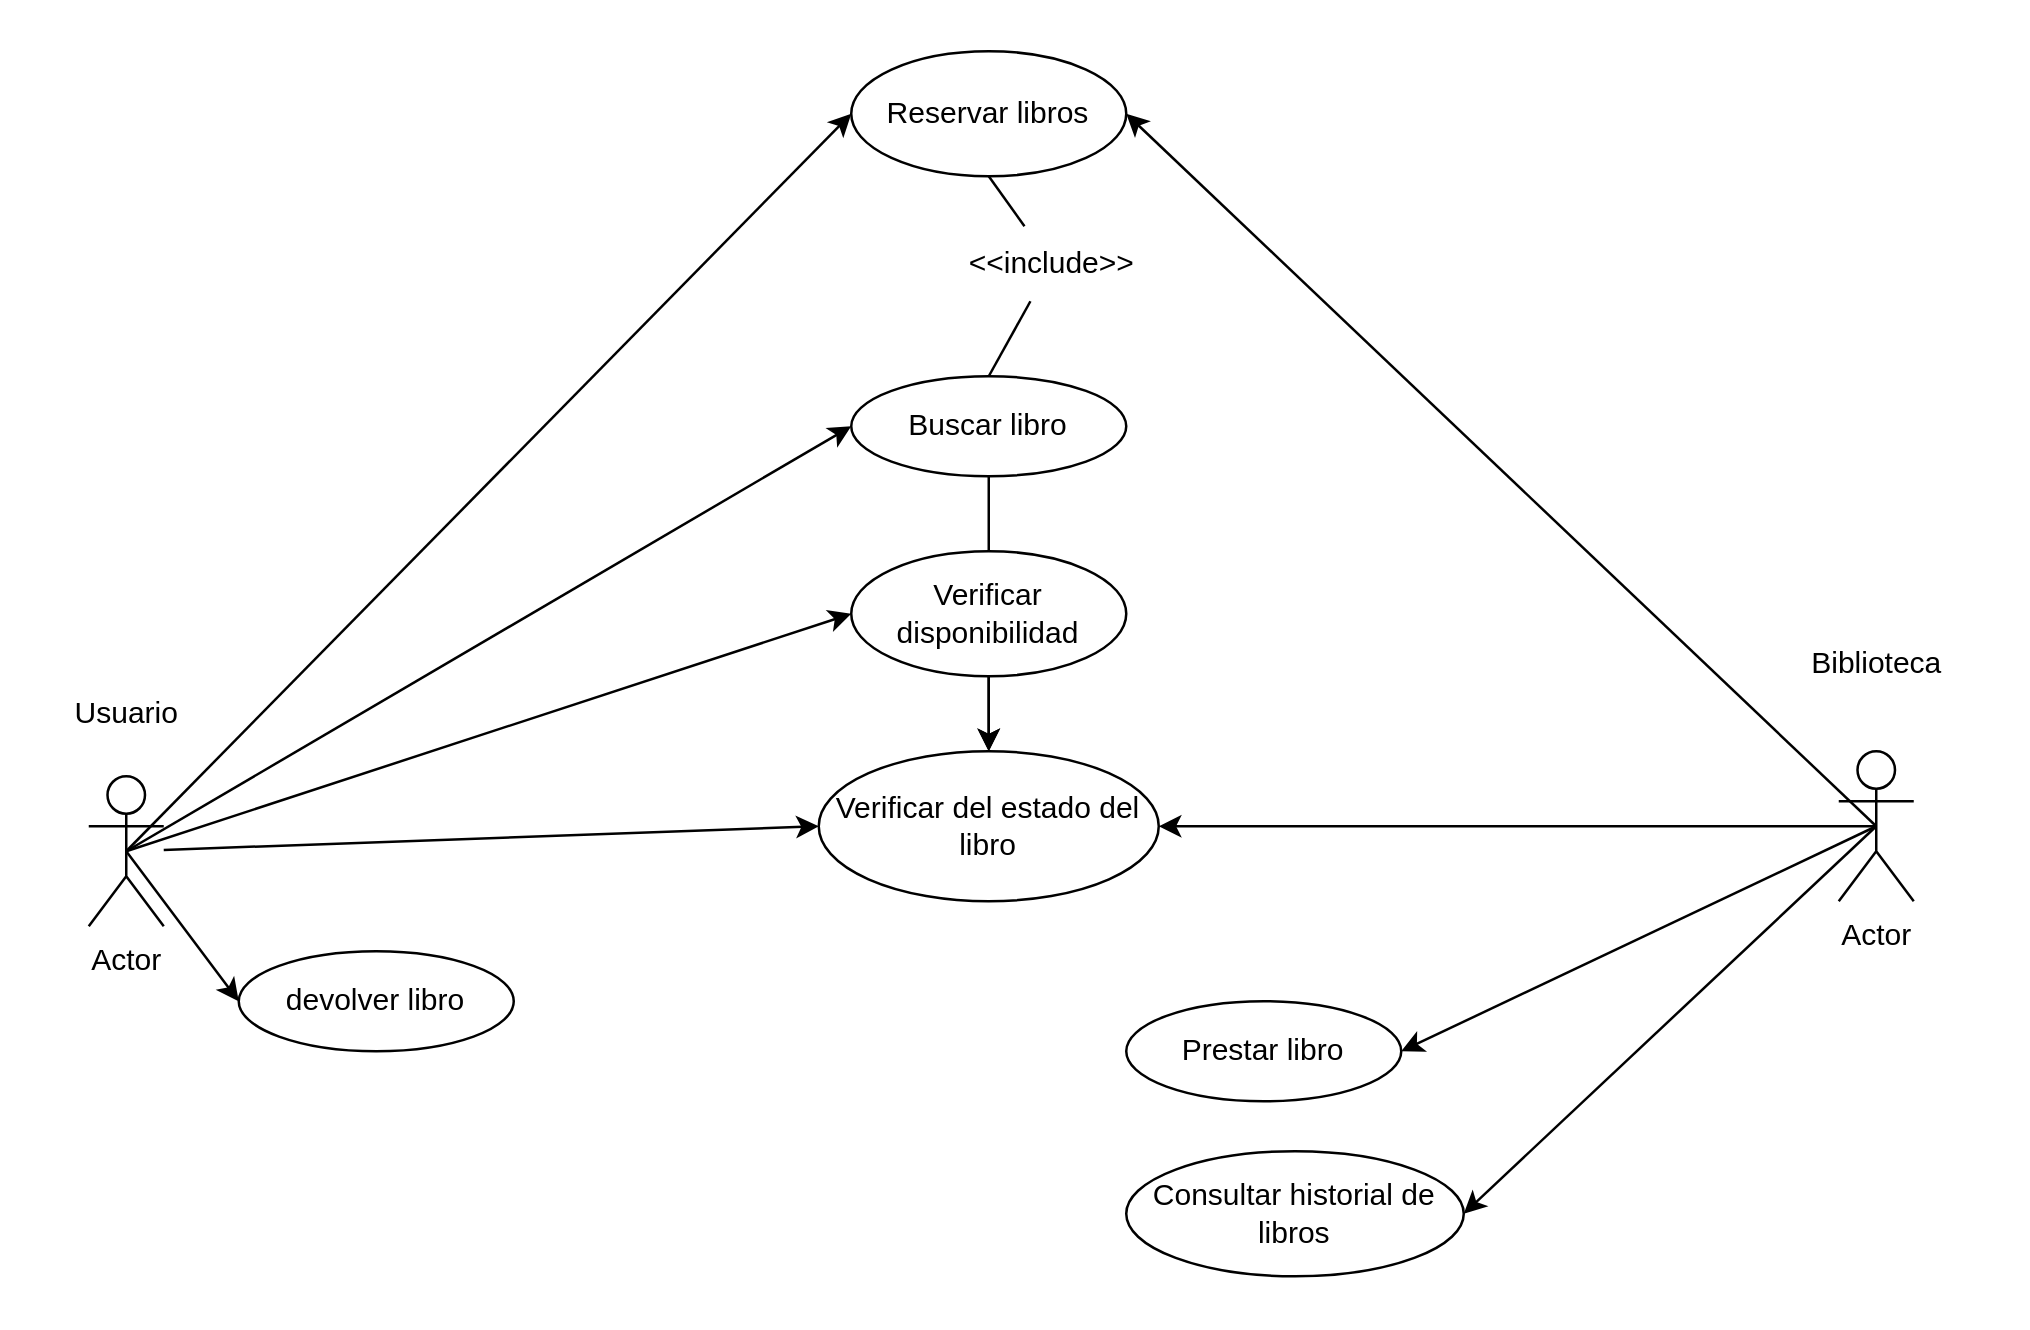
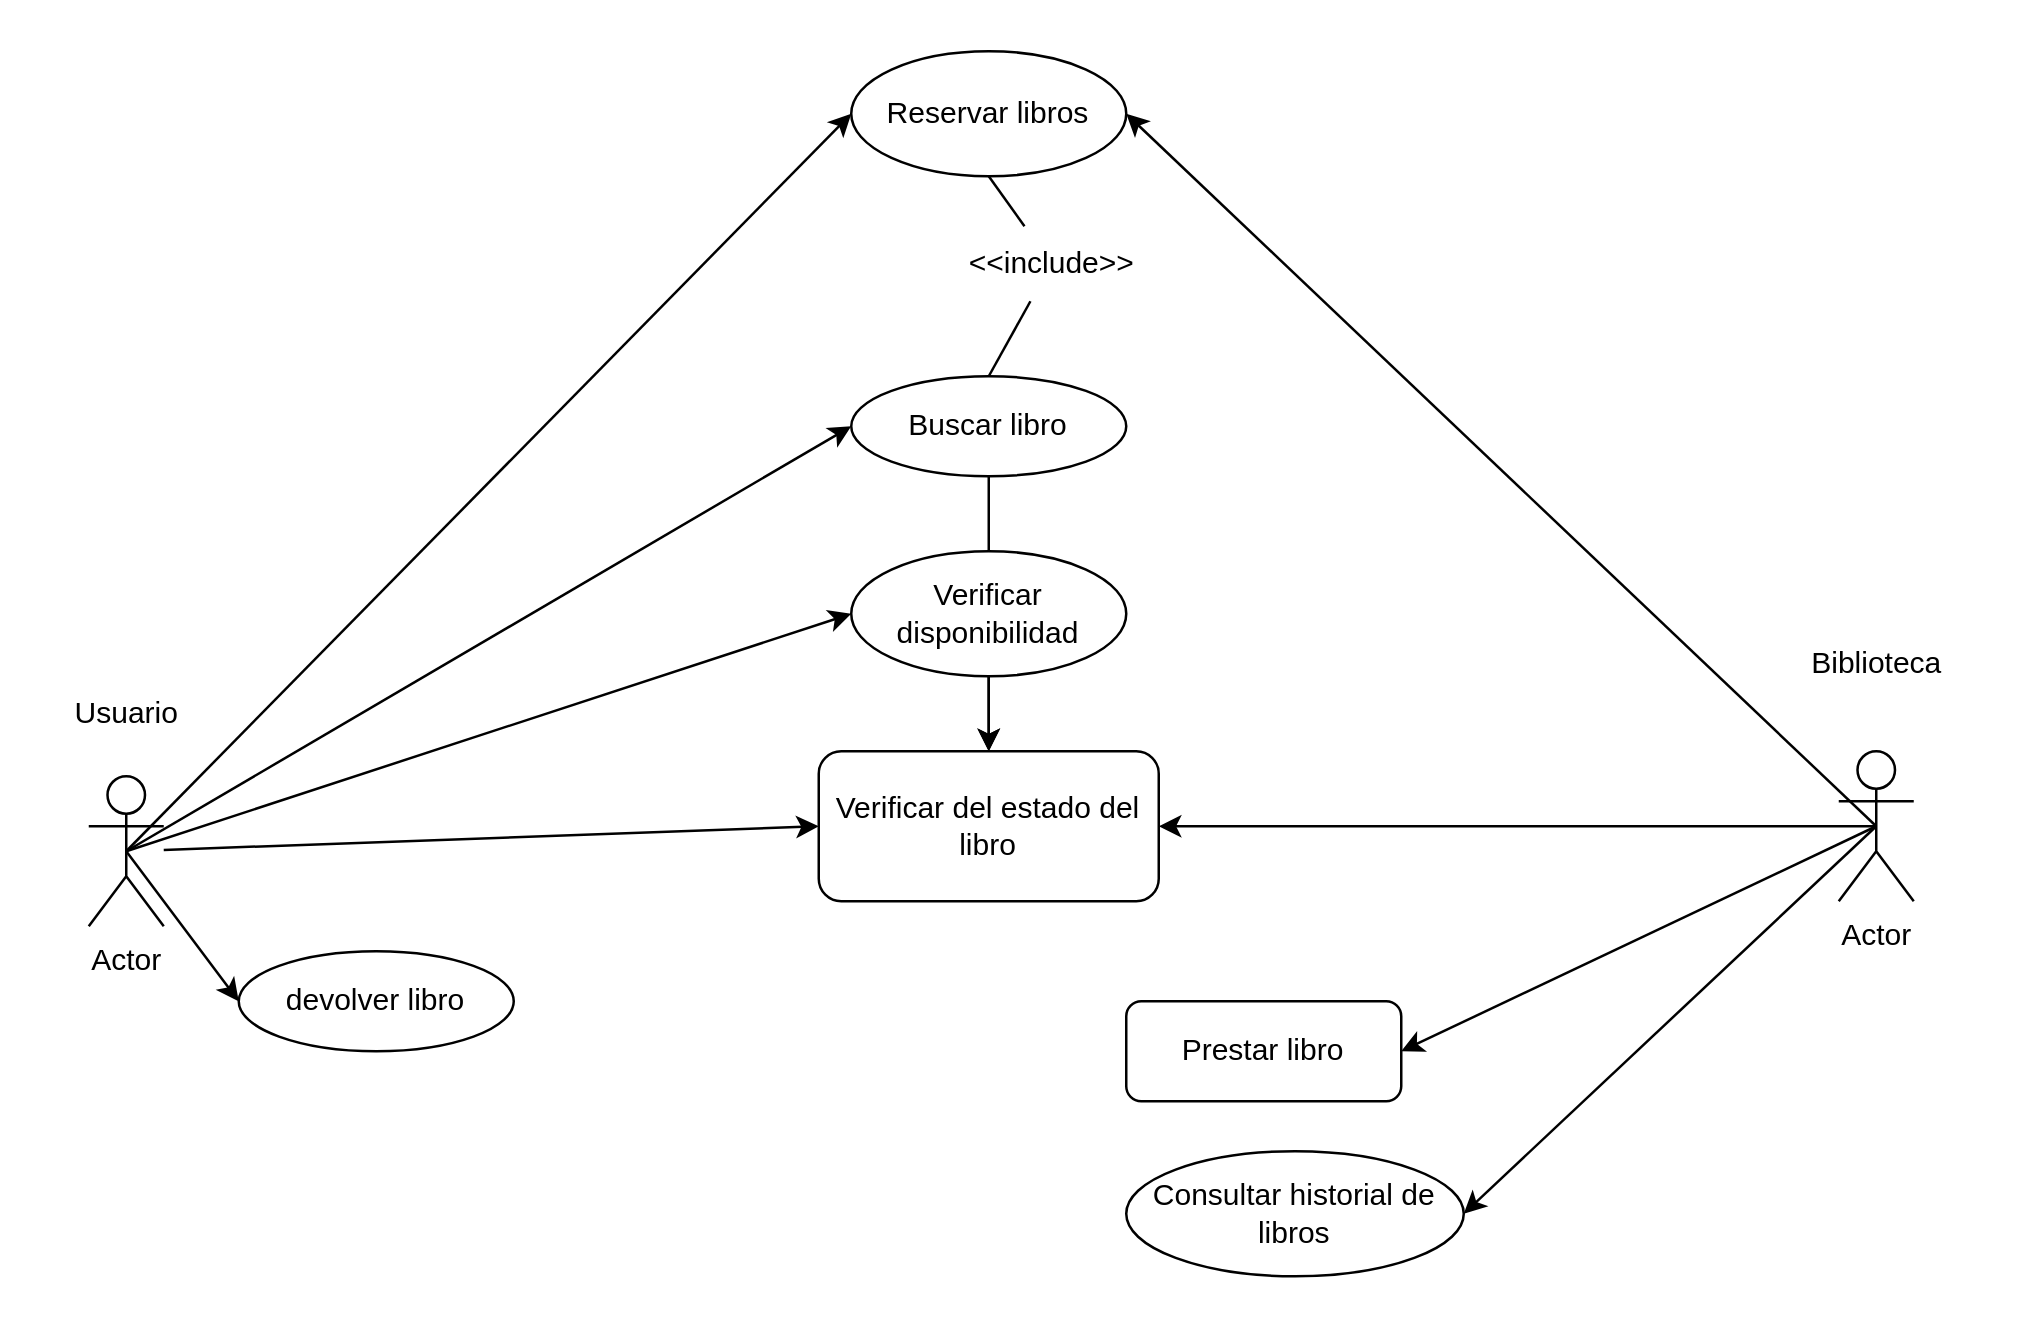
(989, 826) -> (989, 826)
(1264, 1051) -> (1264, 1051)
